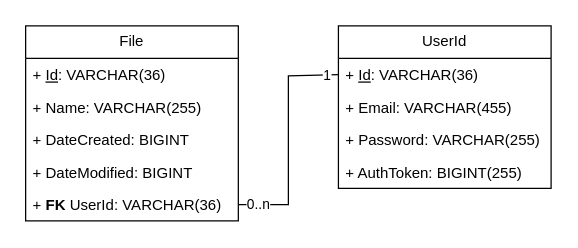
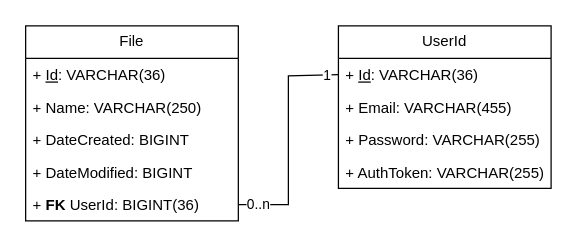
(111, 108) -> (111, 108)
(441, 173) -> (445, 173)
(126, 206) -> (122, 206)
